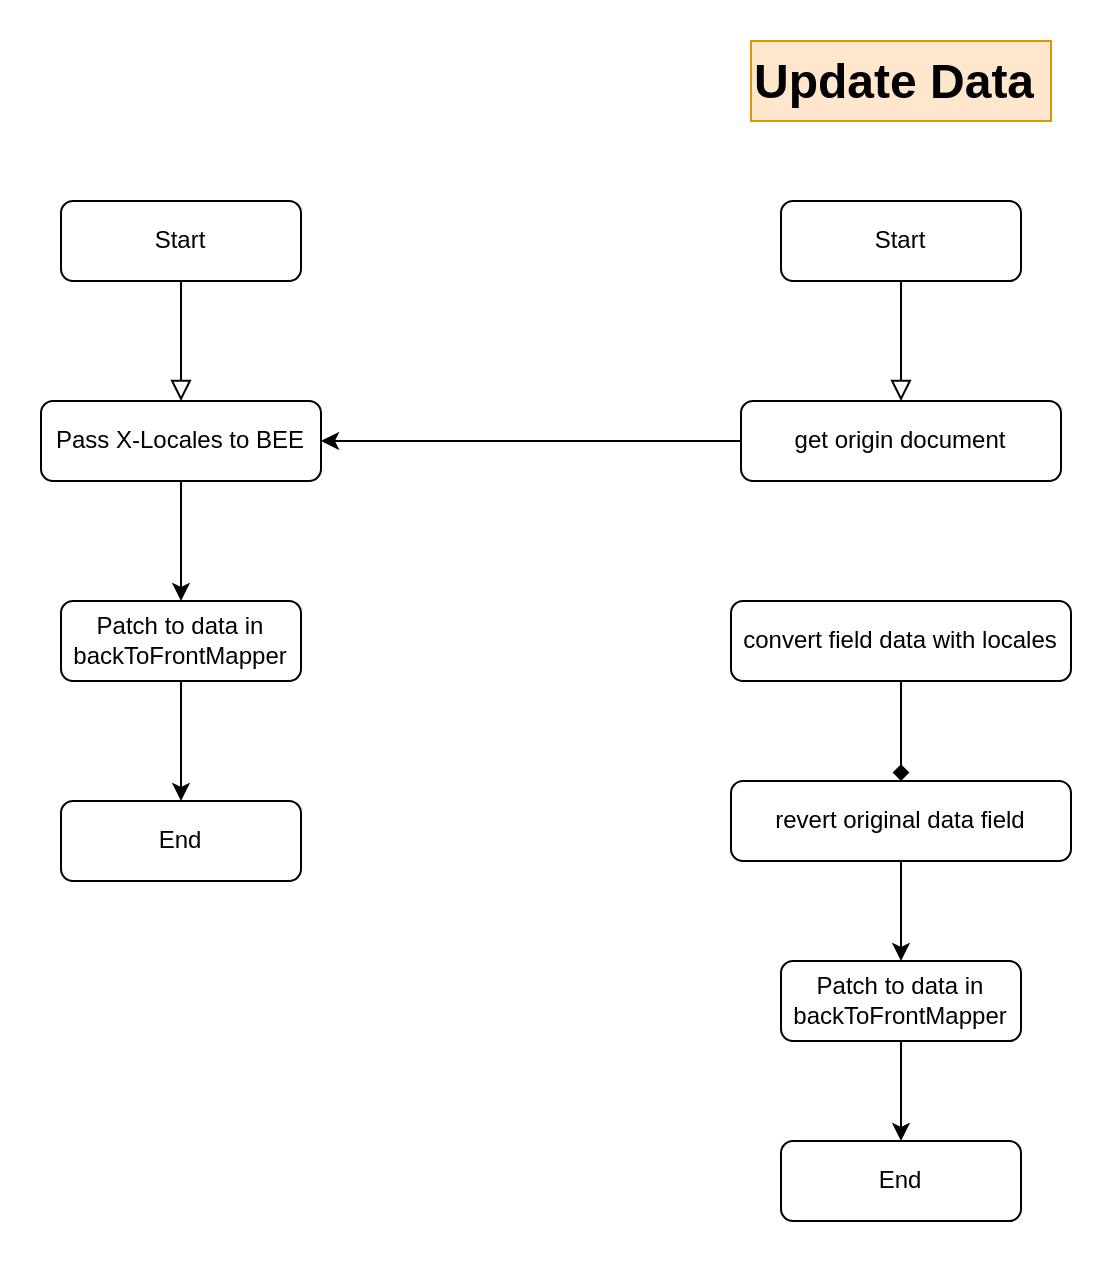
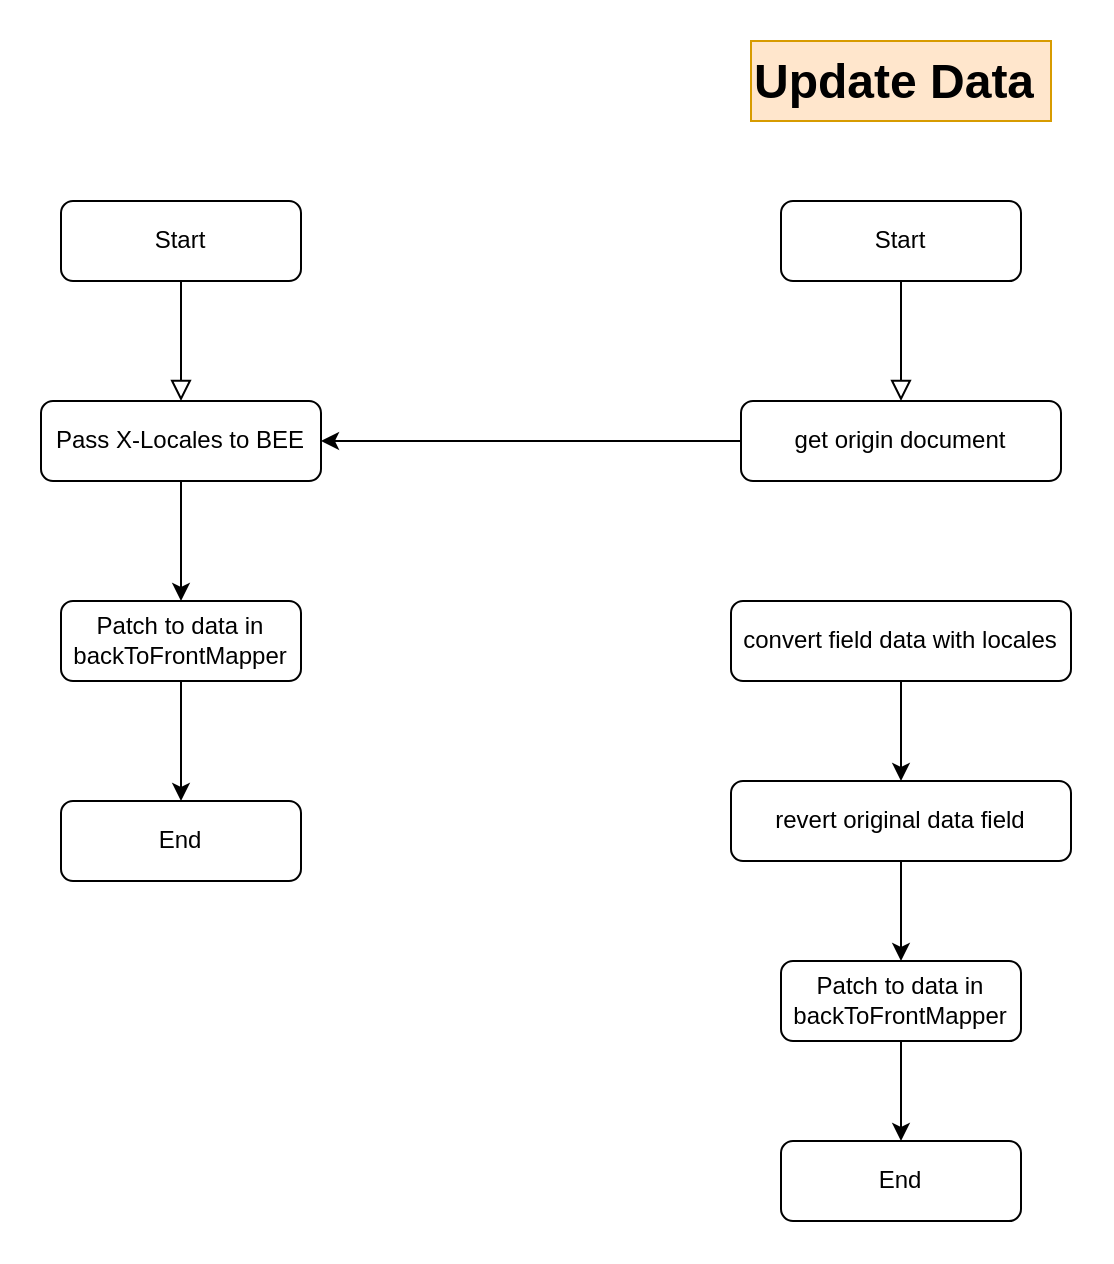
(901, 765) -> (901, 766)
